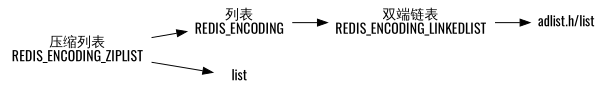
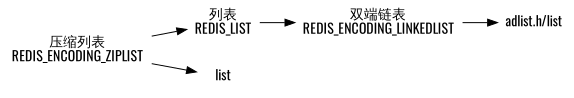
(239, 23) -> (223, 23)
